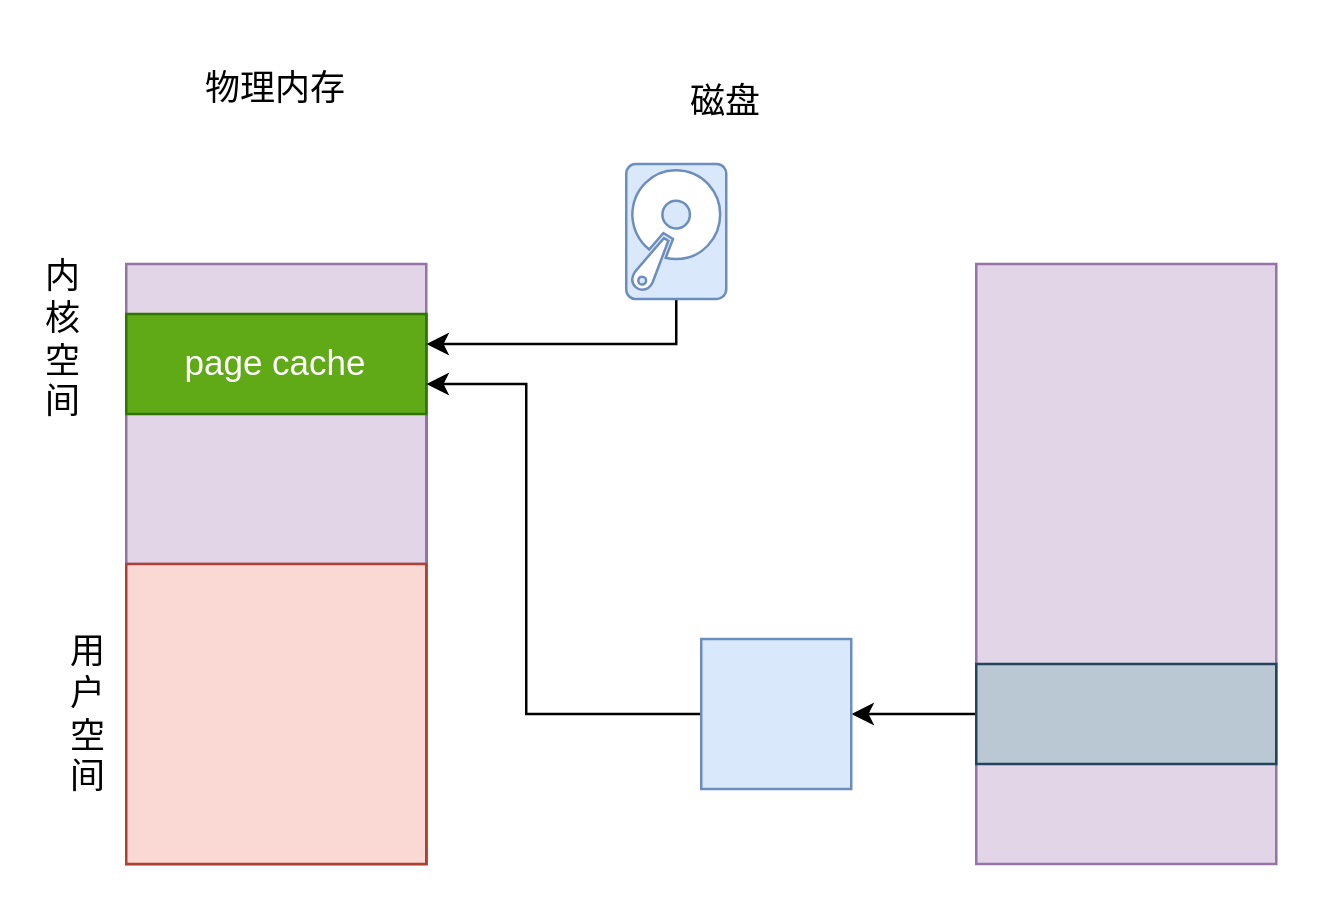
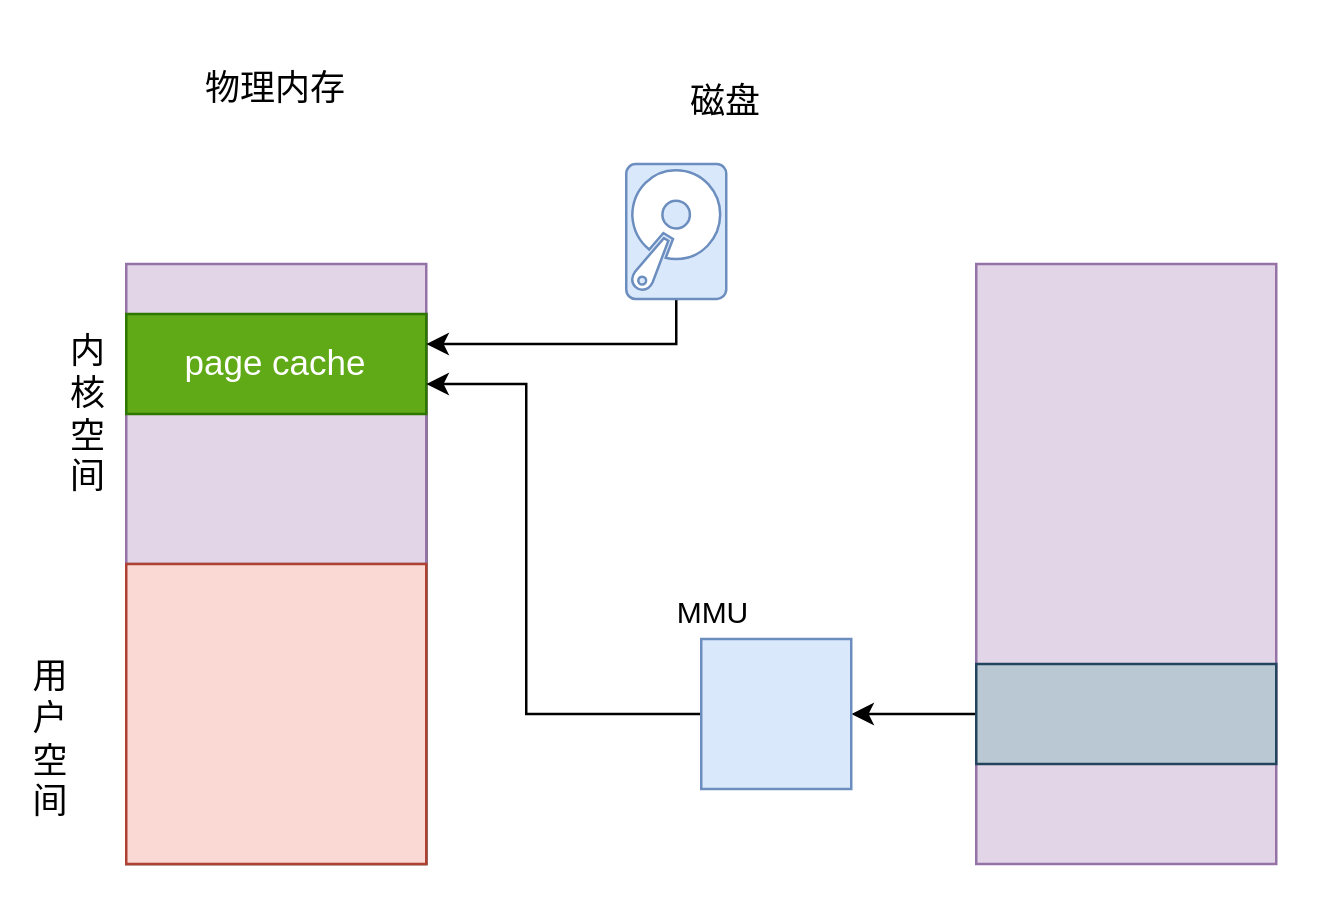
(64, 339) -> (89, 414)
none -> (714, 614)
(89, 714) -> (51, 739)
